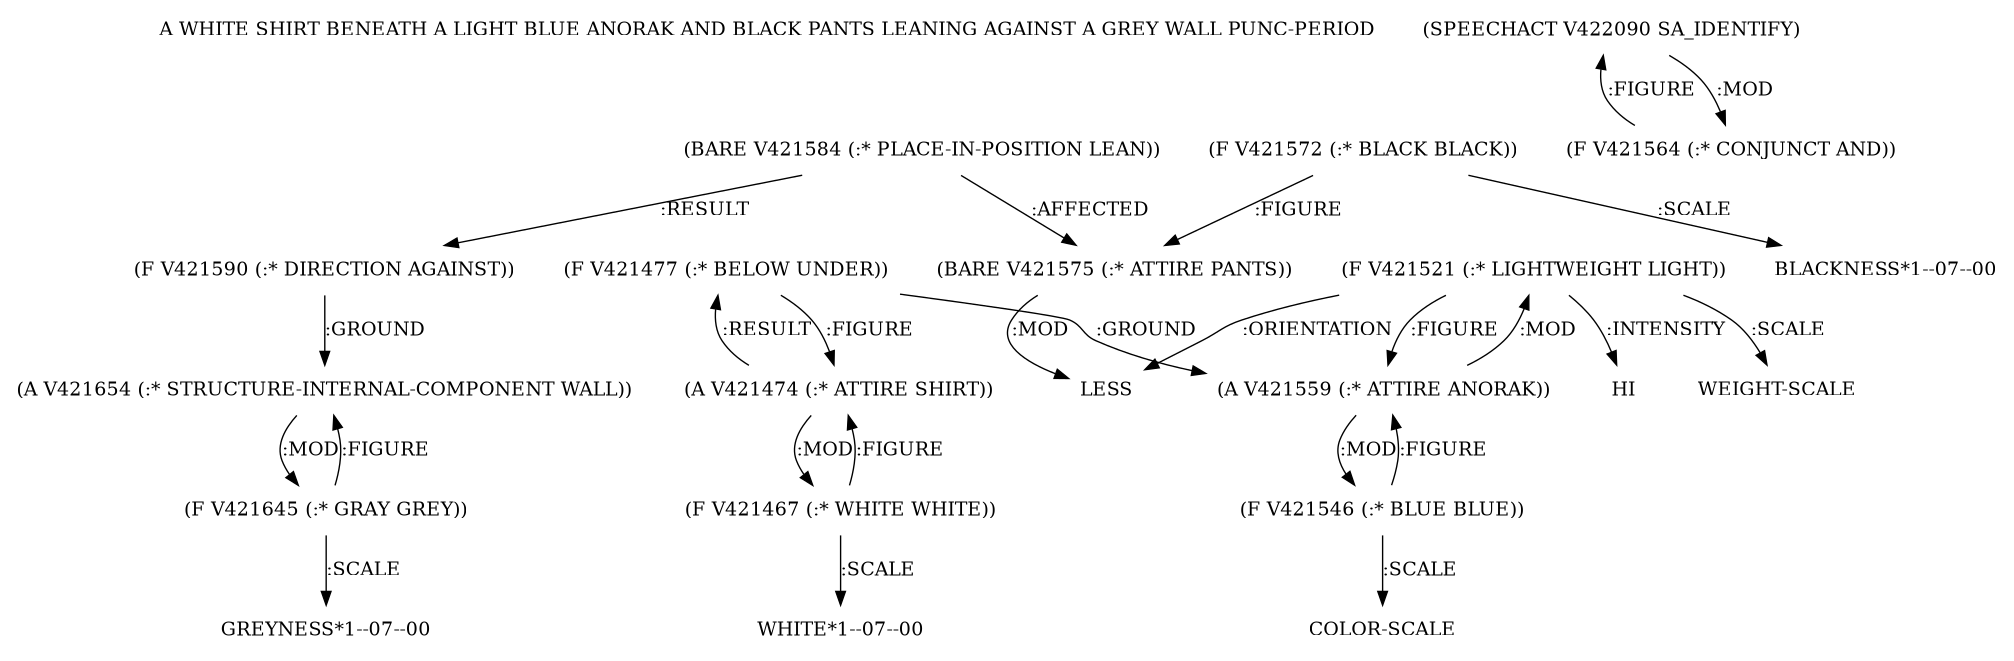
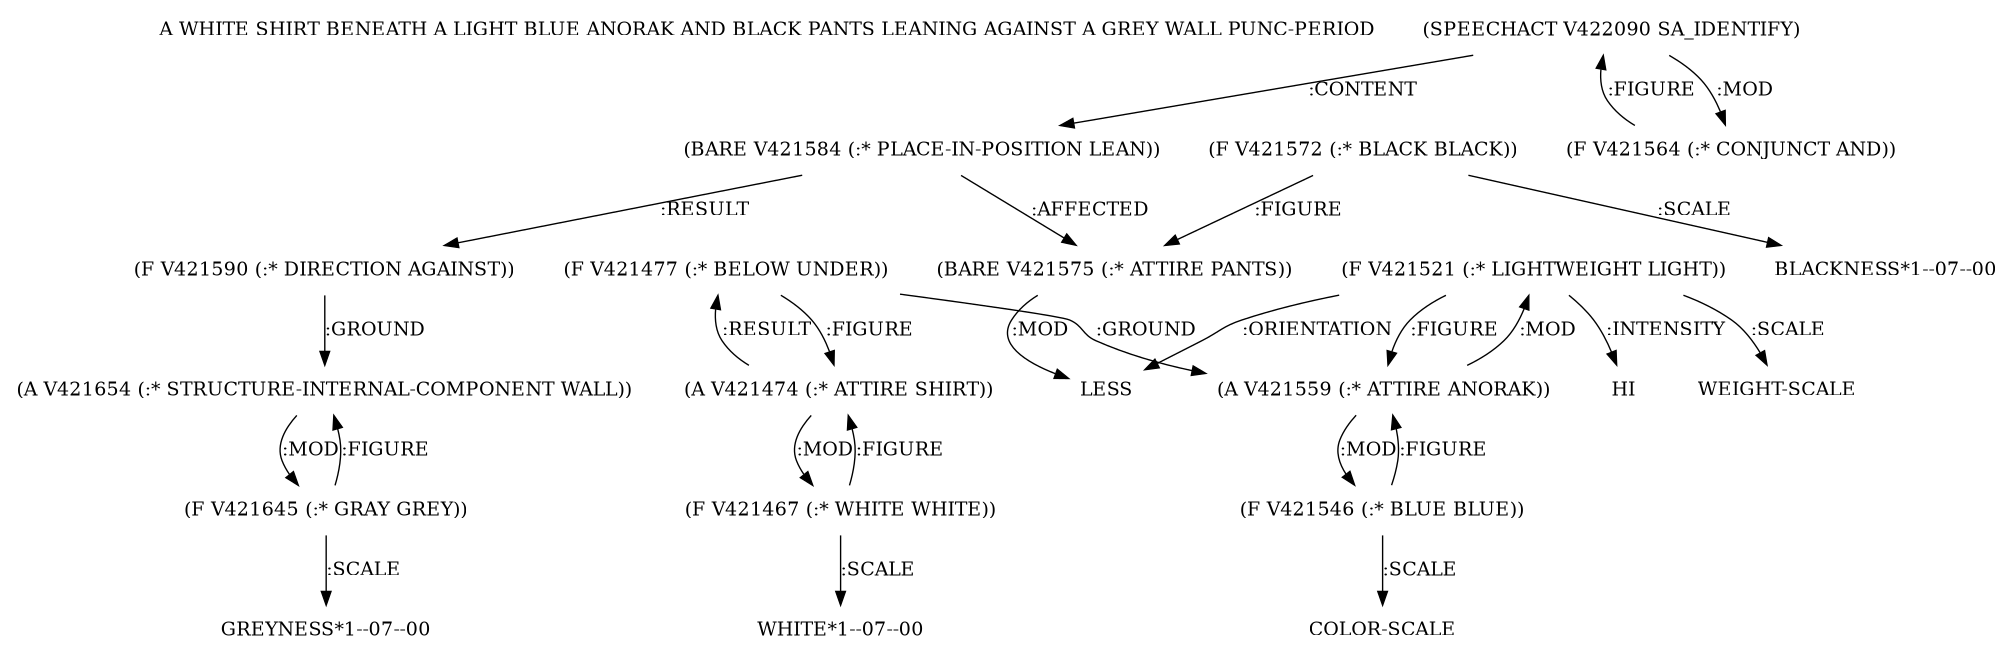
none -> (1274, 89)
